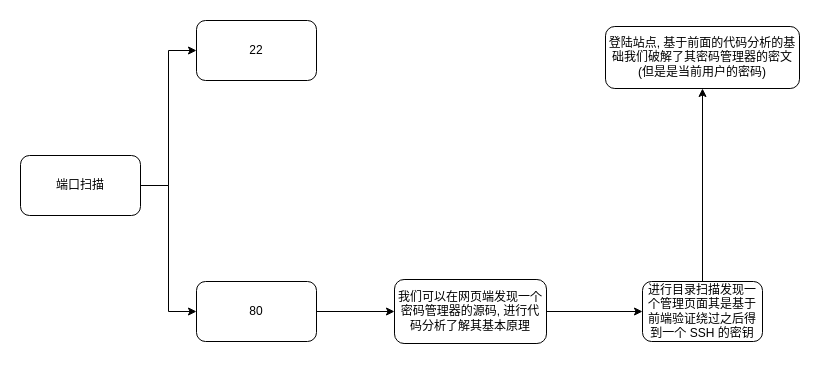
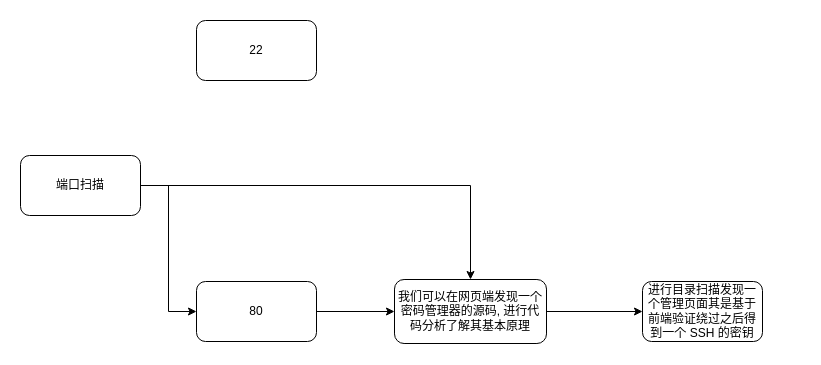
(703, 58) -> none
(169, 107) -> (364, 186)
(703, 188) -> none
